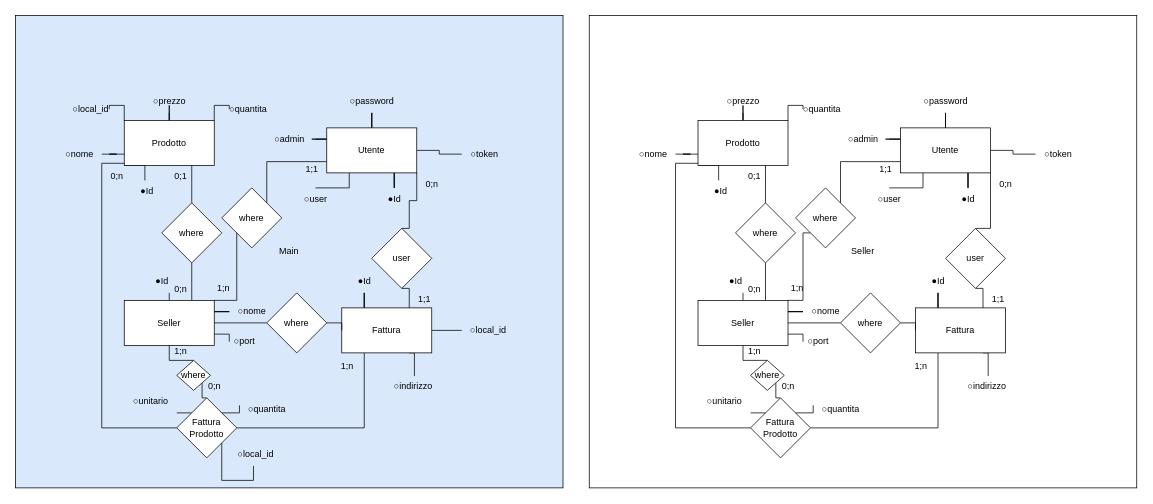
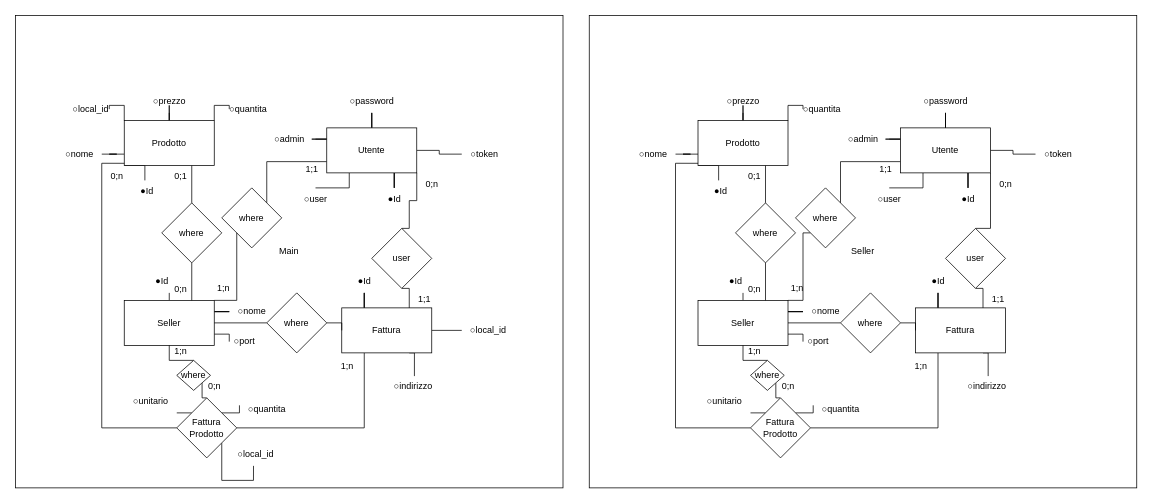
(289, 252) -> (289, 252)
